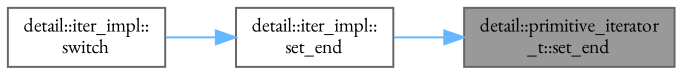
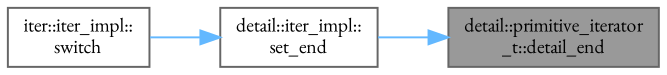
(87, 37) -> (79, 37)
(569, 37) -> (554, 37)
